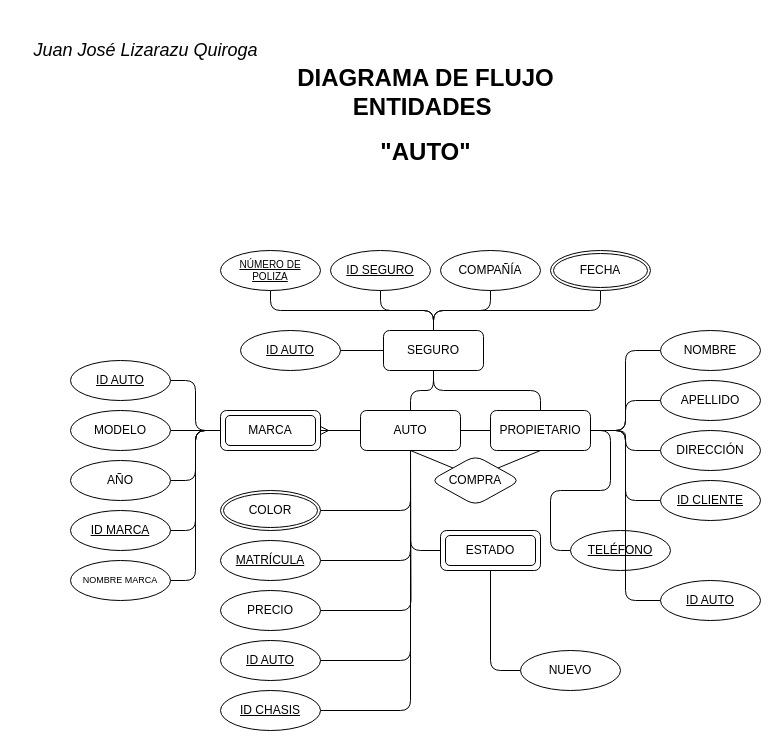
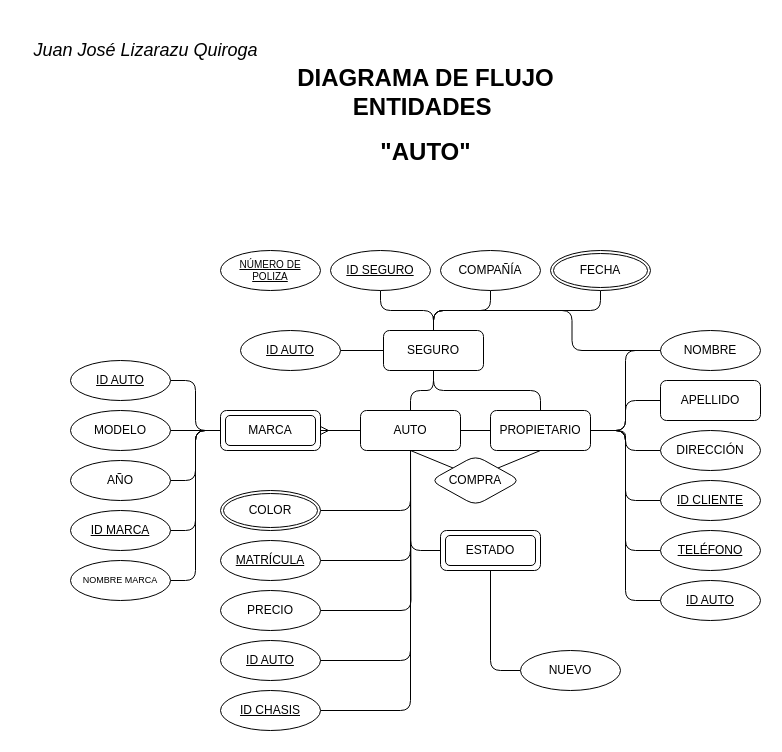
(322, 311) -> (587, 351)
(711, 401) -> (711, 401)
(621, 551) -> (711, 551)
